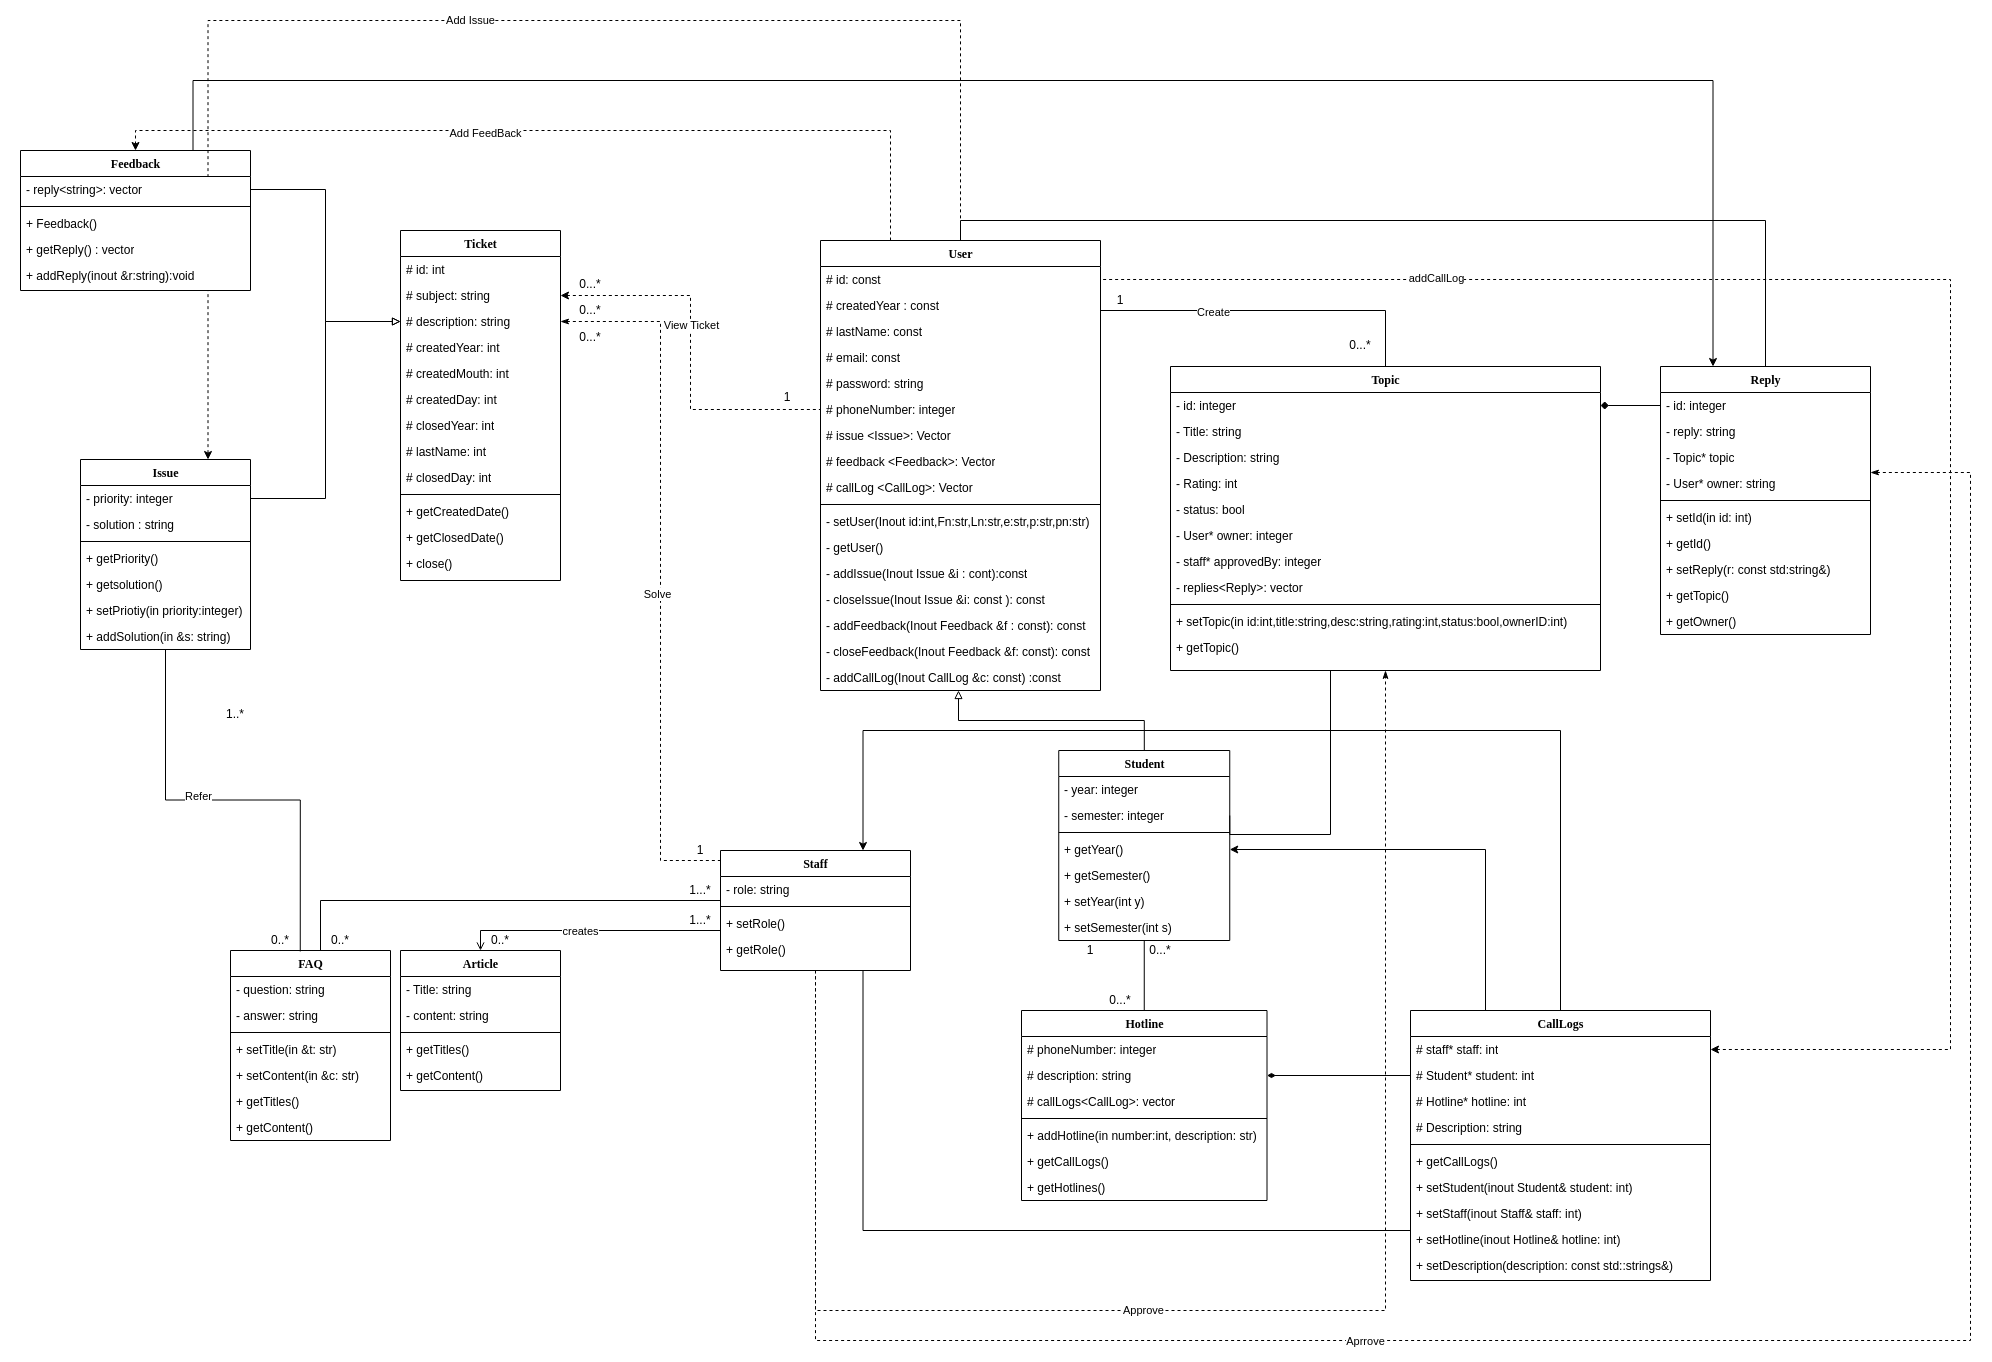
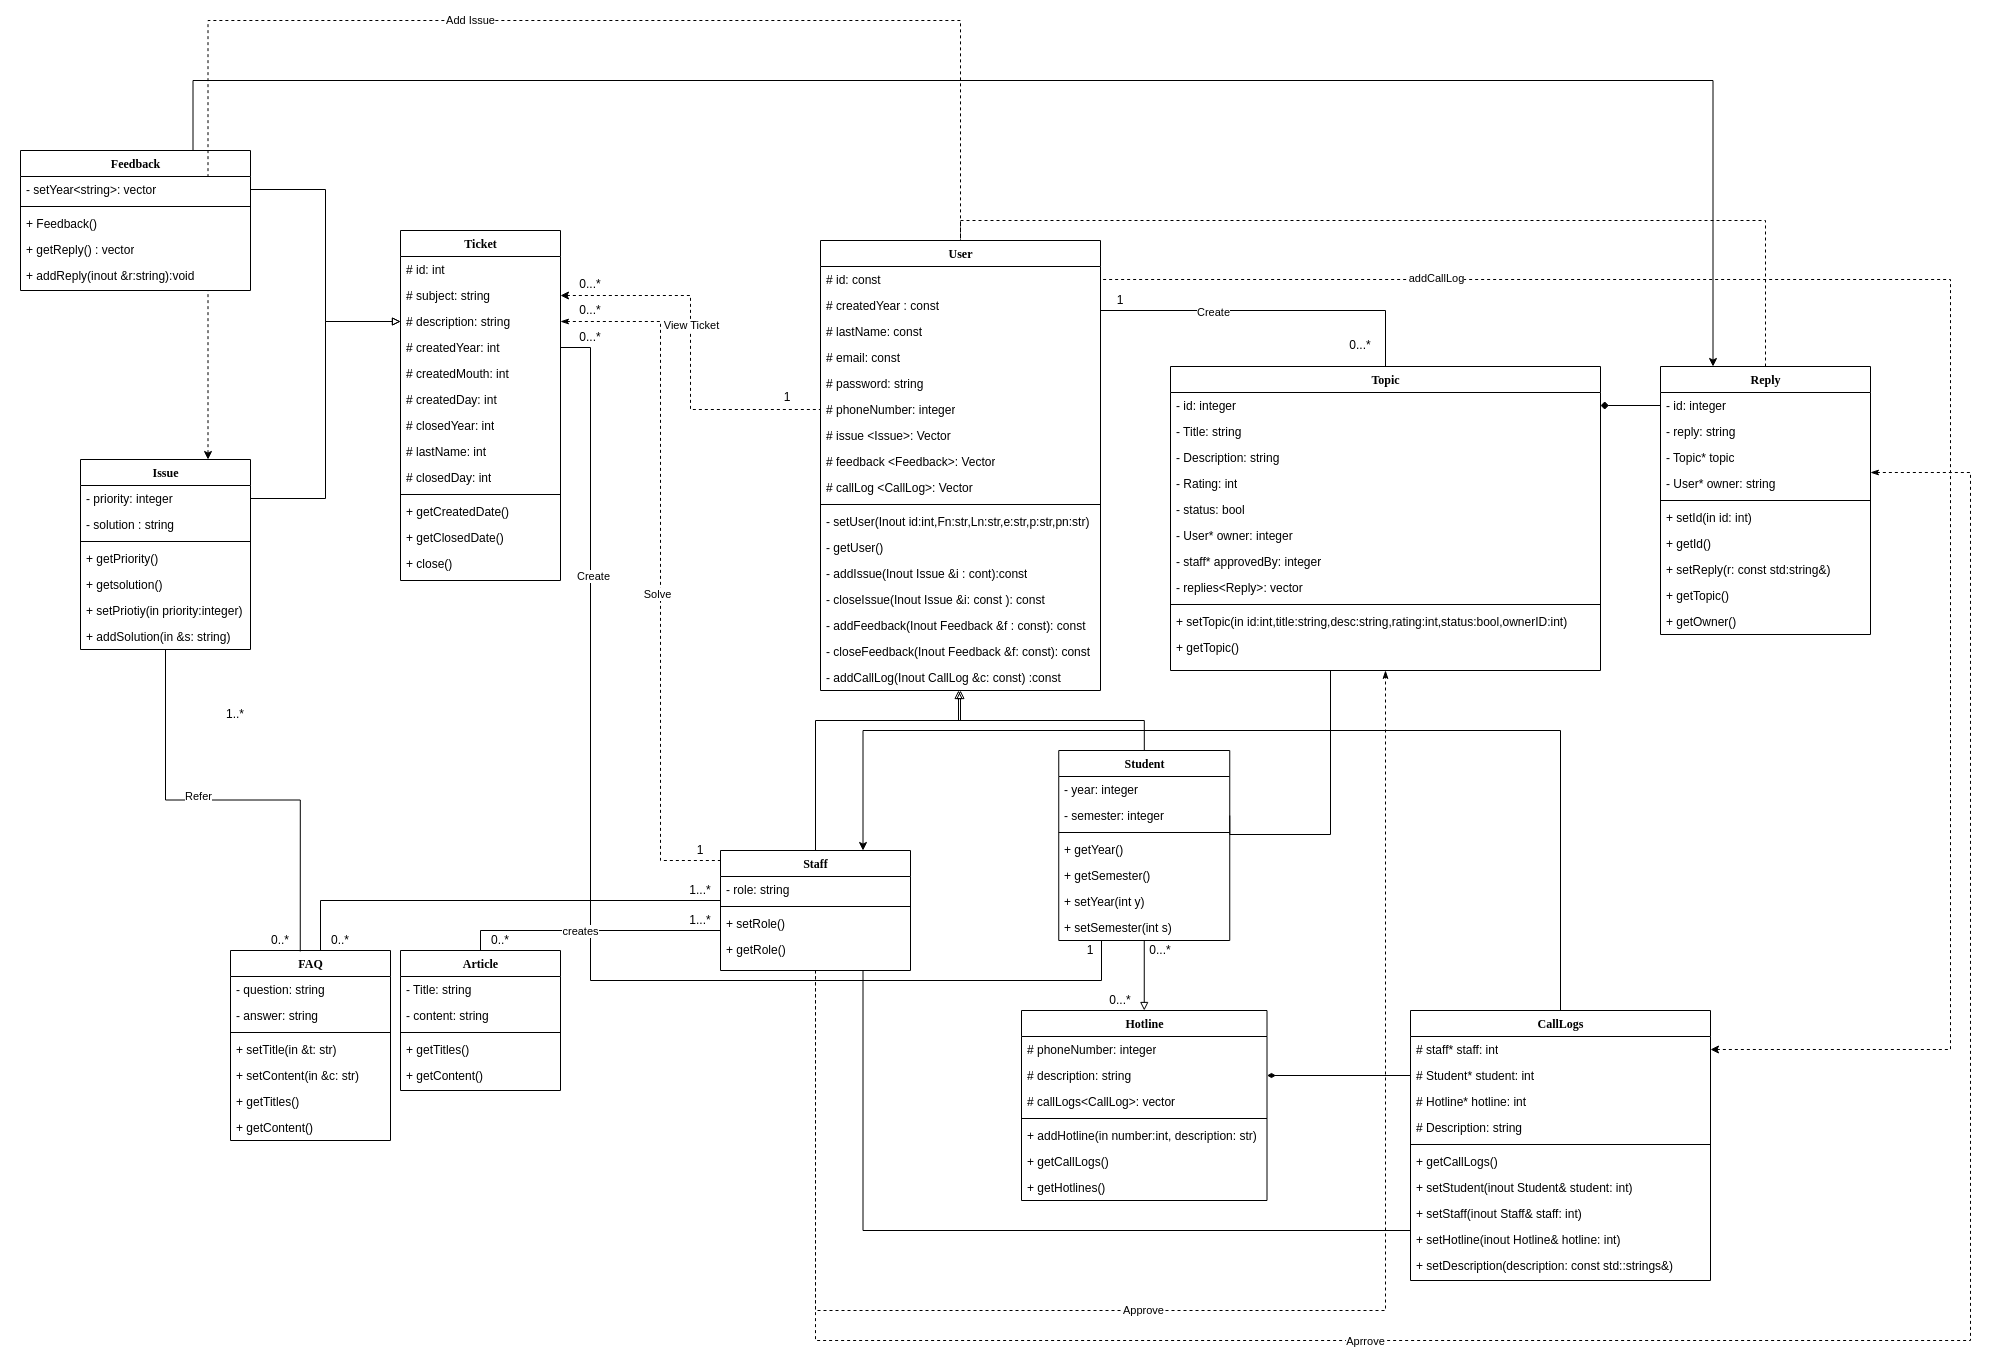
(561, 131) -> none
(96, 191) -> (104, 191)
(1436, 221) -> (1436, 221)
none -> (591, 622)
none -> (835, 721)
(1440, 850) -> none
(481, 945) -> (481, 945)
(1144, 1004) -> (1144, 1001)
